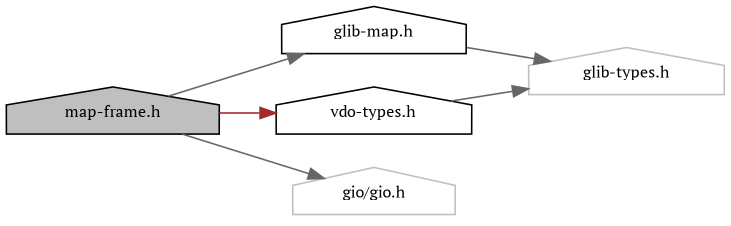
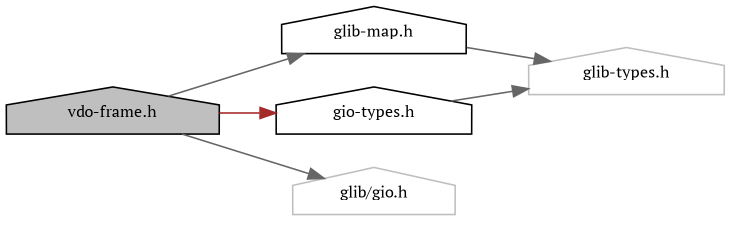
(113, 113) -> (113, 113)
(374, 113) -> (374, 113)
(374, 193) -> (374, 193)
